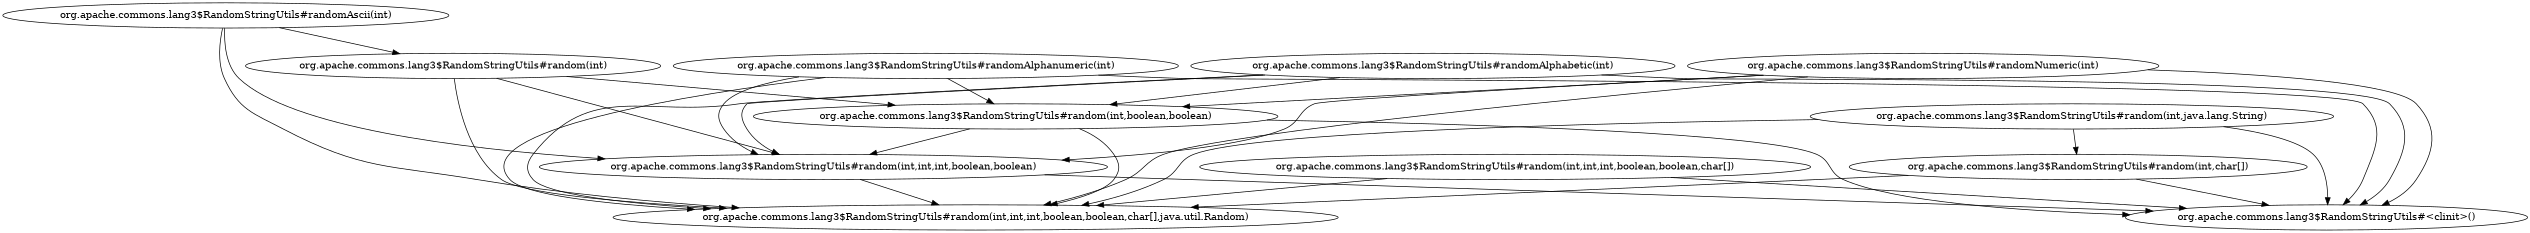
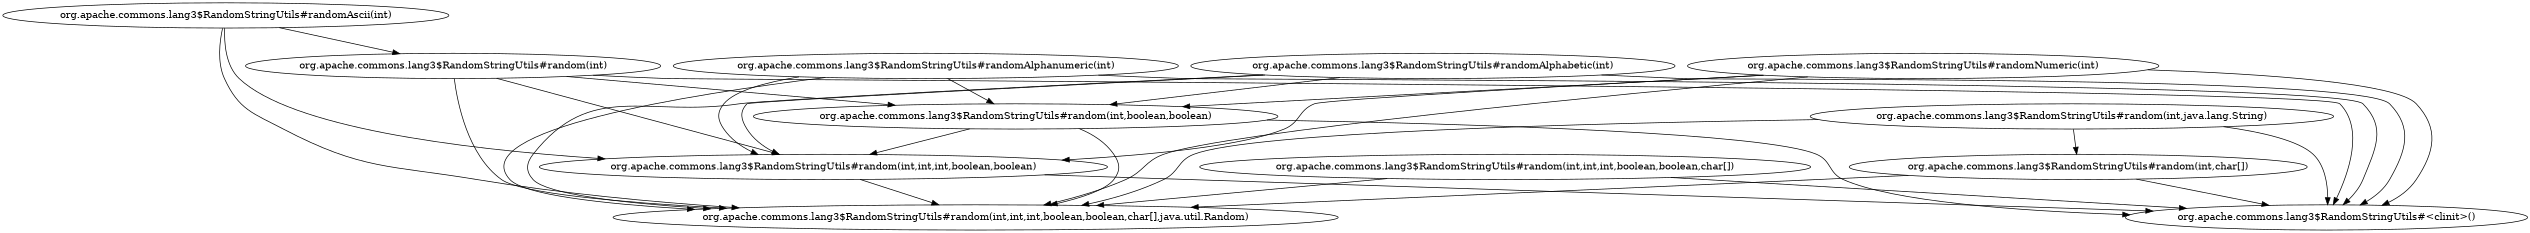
none -> (1471, 85)
